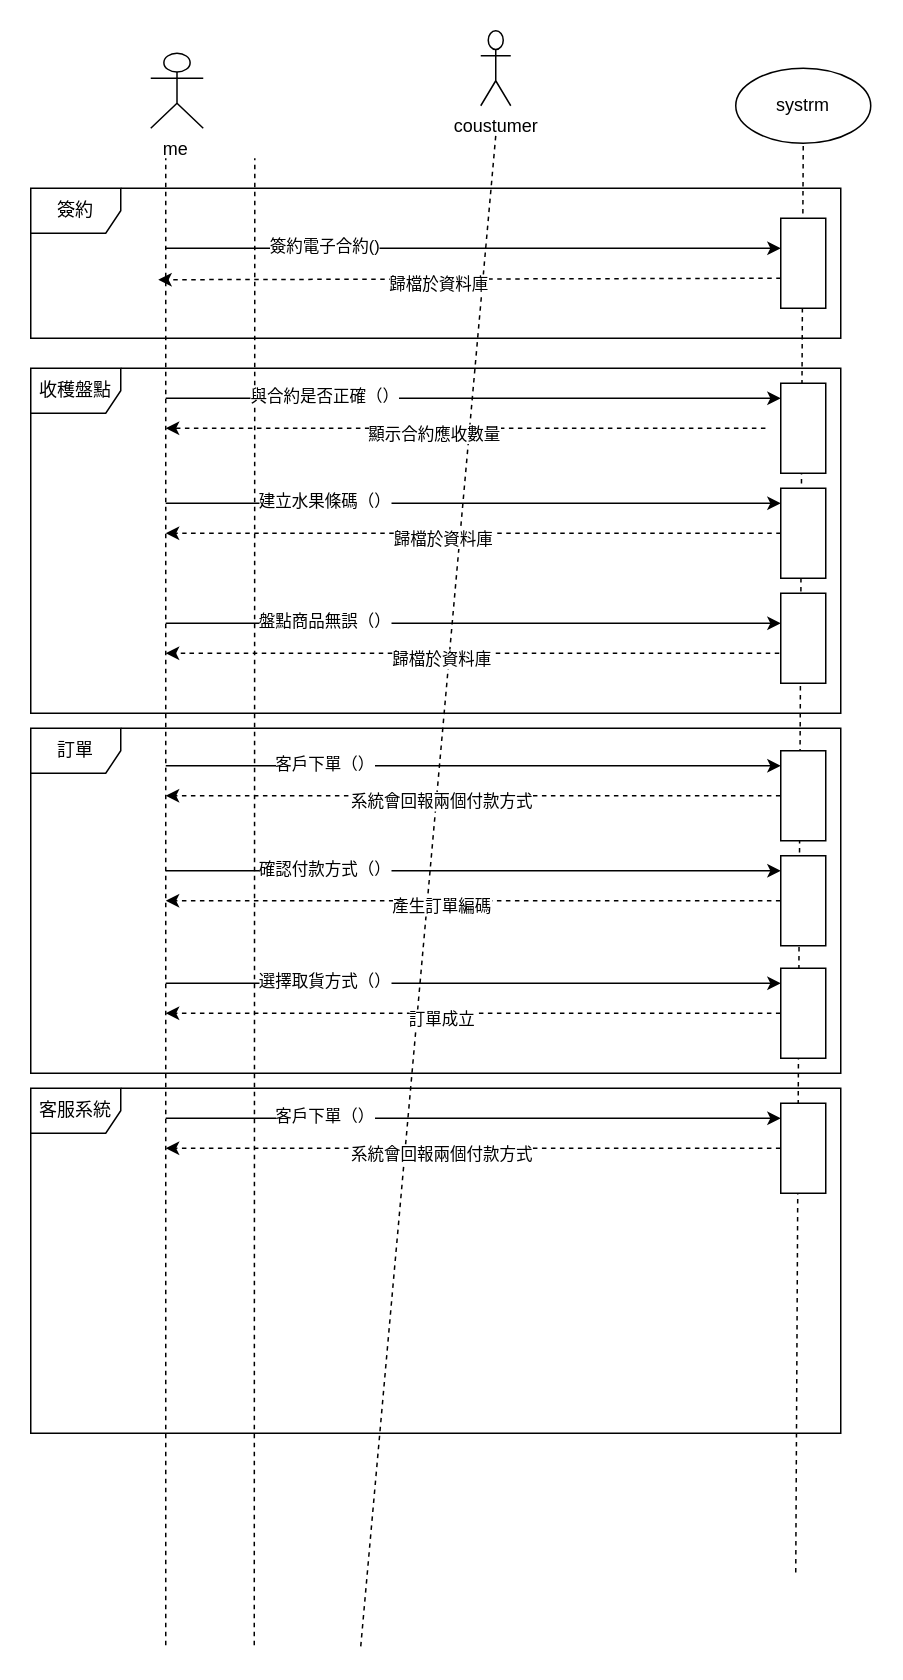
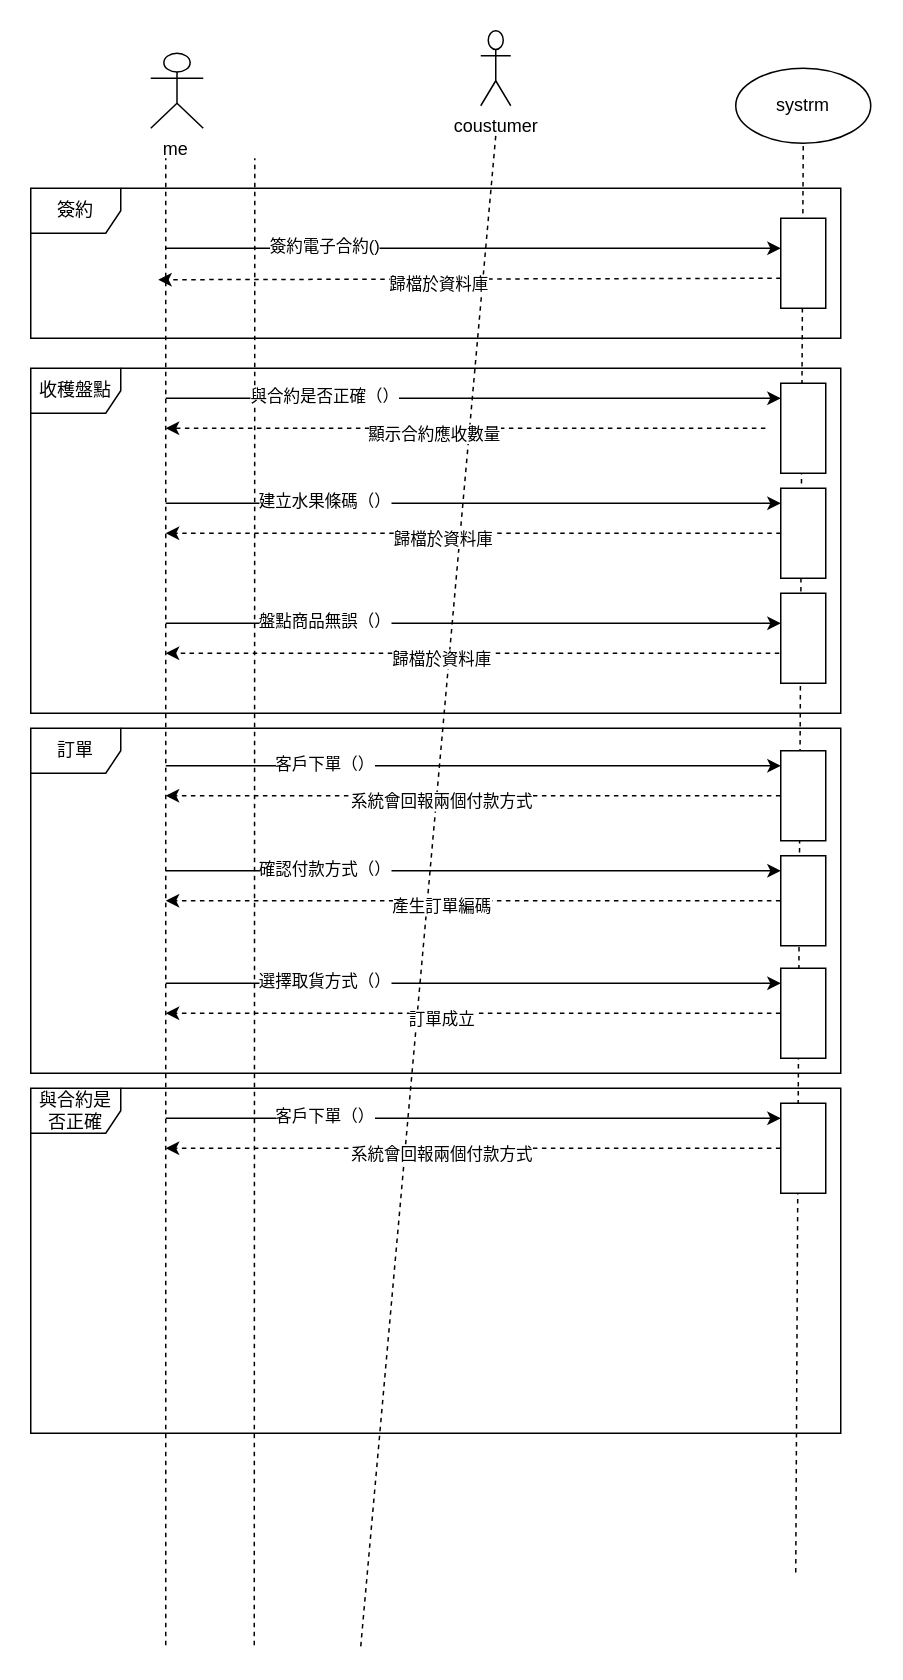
(76, 1111) -> (76, 1111)
